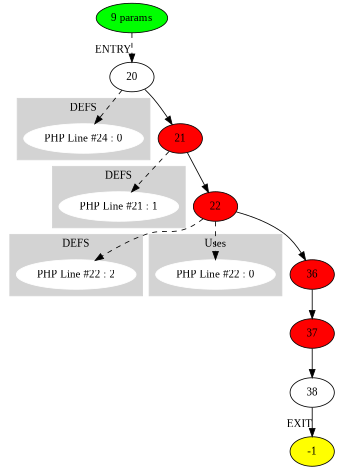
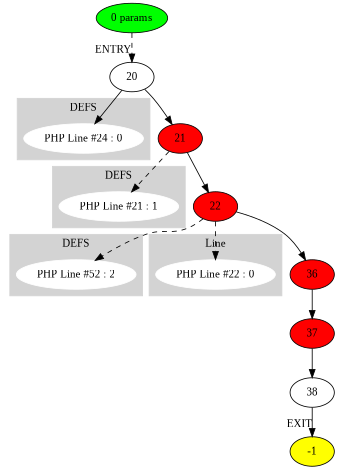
(132, 18) -> (132, 18)
(111, 104) -> (111, 104)
(216, 244) -> (216, 244)
(76, 275) -> (76, 275)
